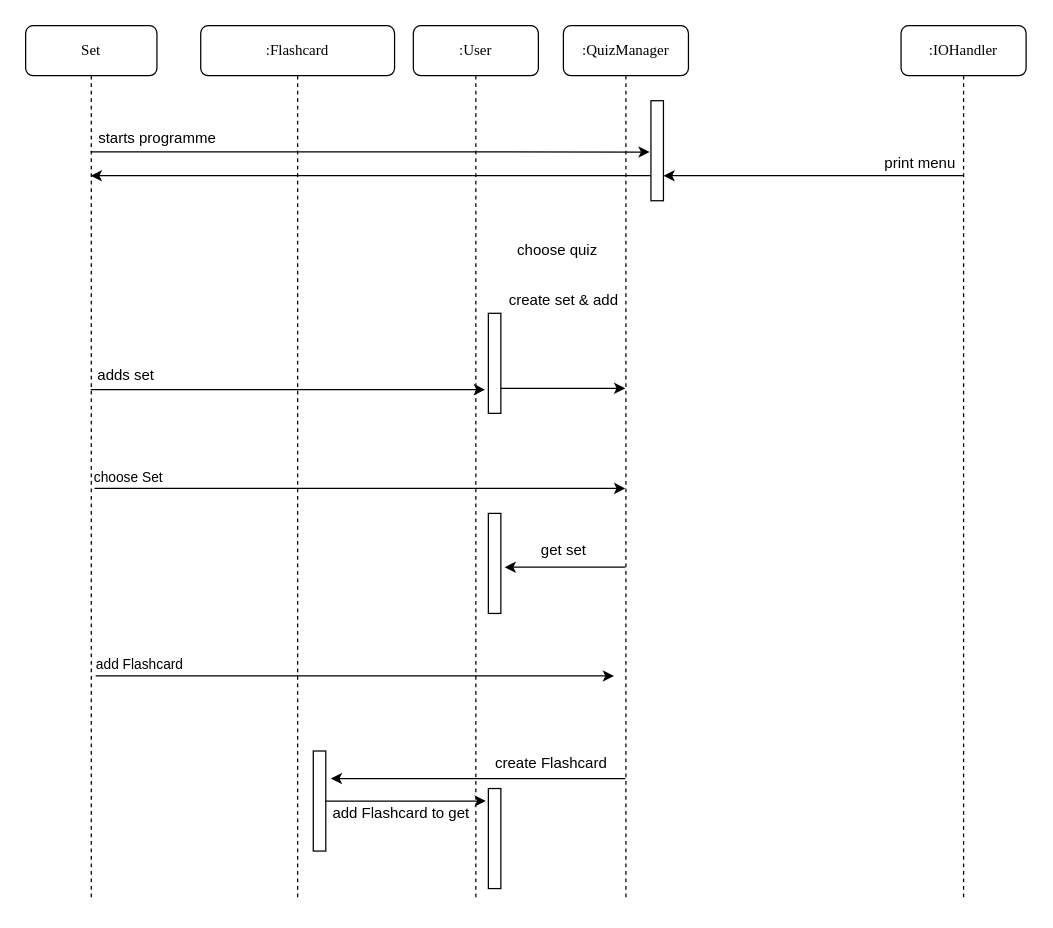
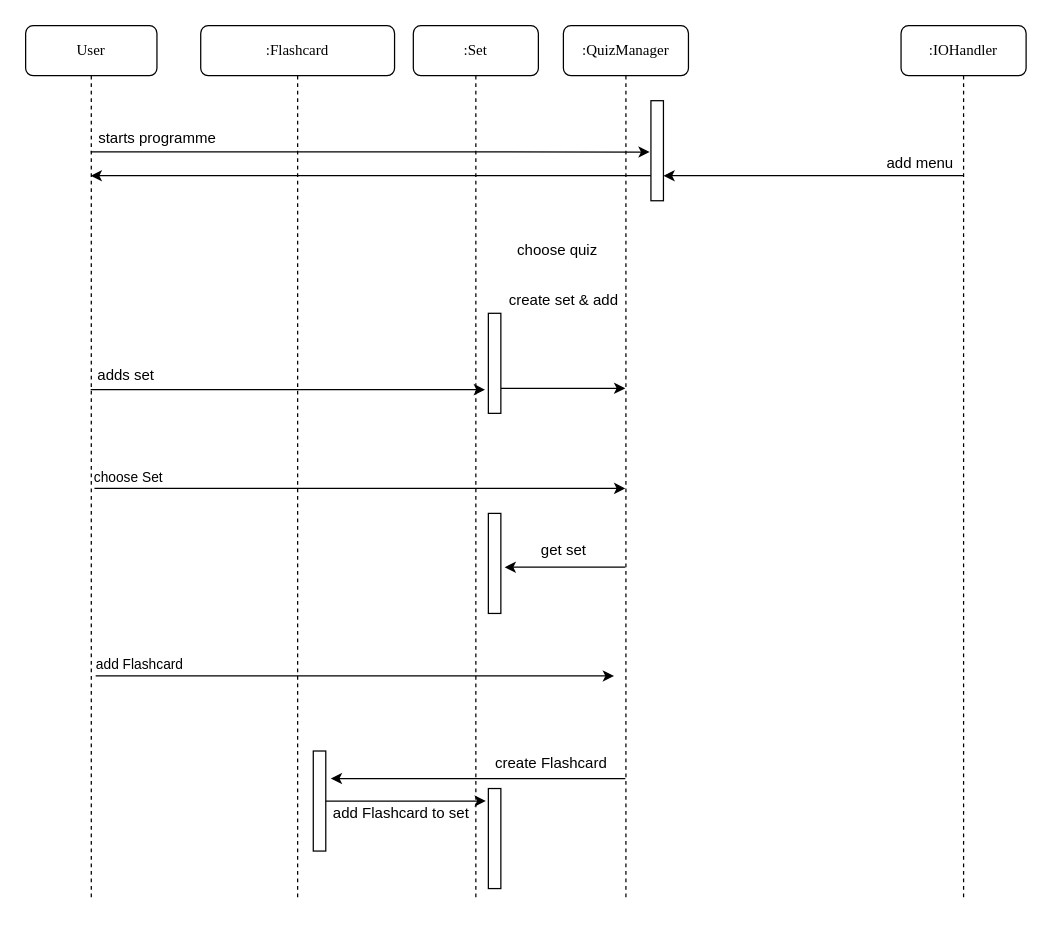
(91, 51) -> (91, 51)
(476, 51) -> (476, 51)
(920, 163) -> (920, 163)
(401, 813) -> (401, 813)
